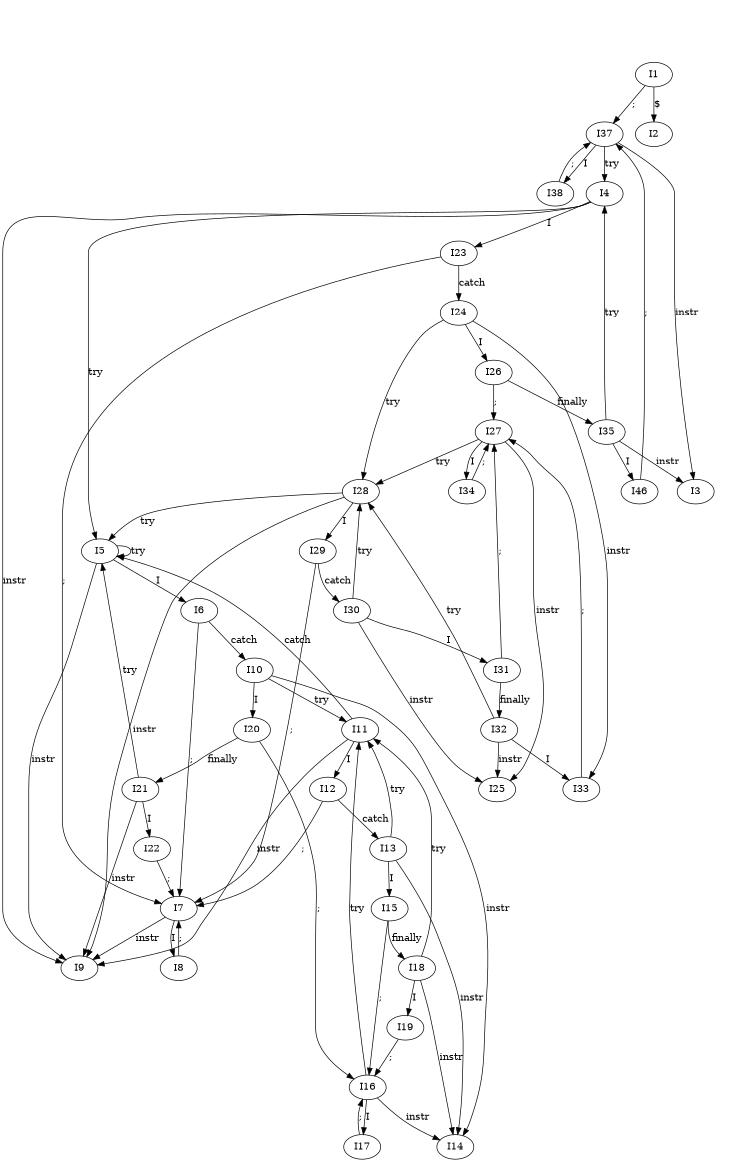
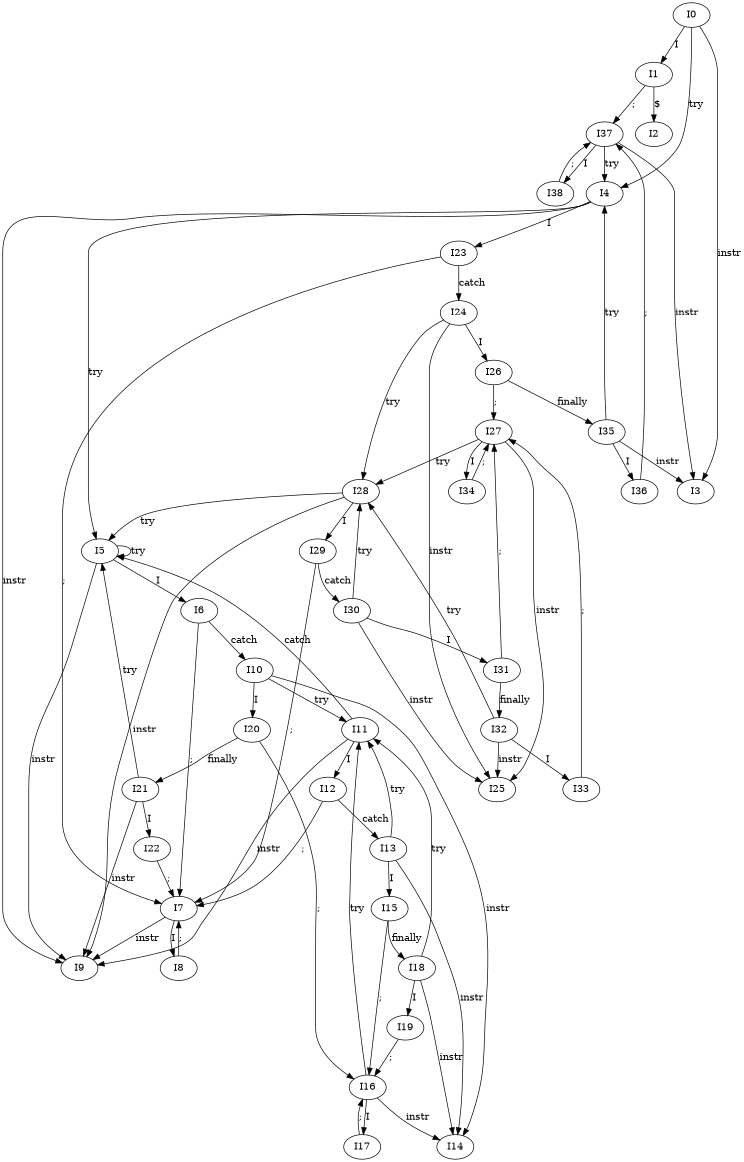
none -> (692, 15)
(640, 492) -> (640, 492)
(600, 525) -> (429, 551)
